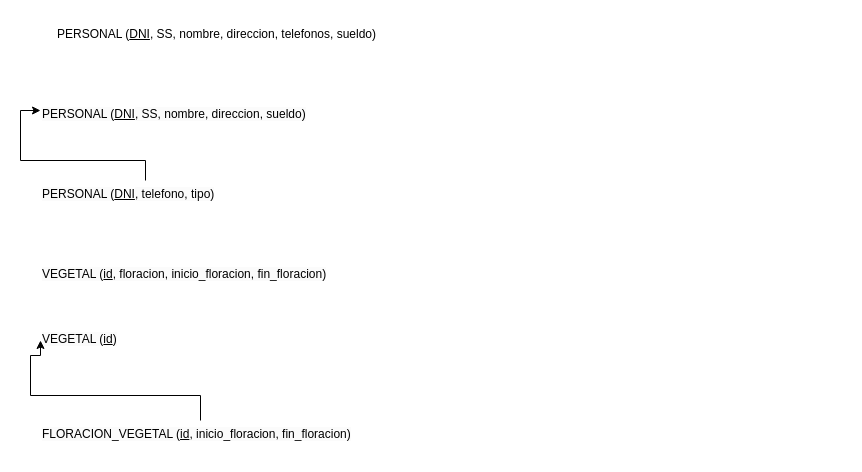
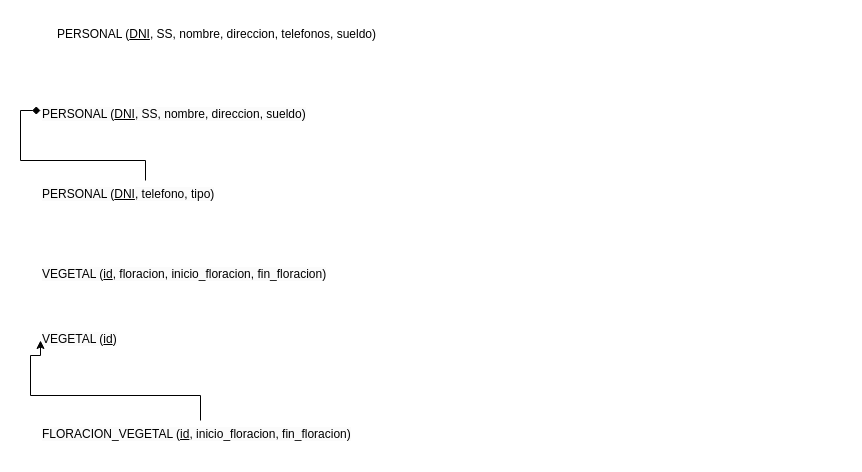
(32, 111) -> (32, 111)
